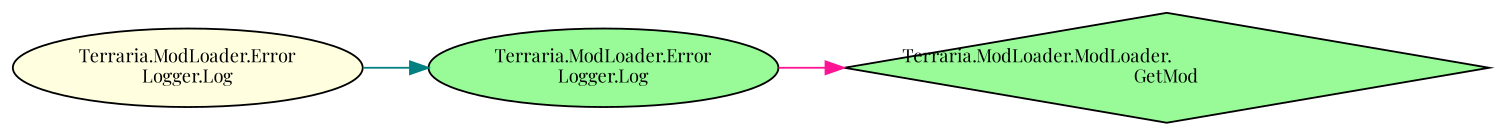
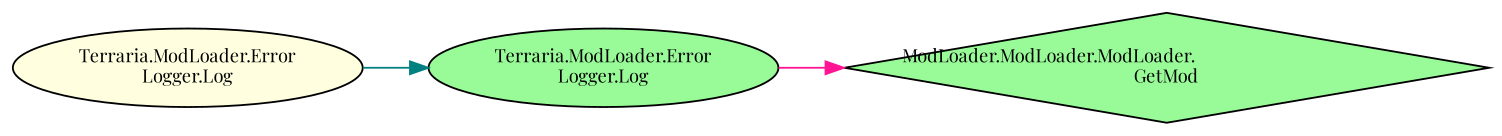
(1167, 68) -> (1167, 68)
